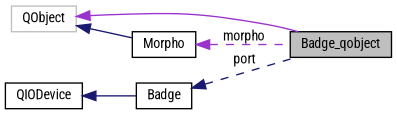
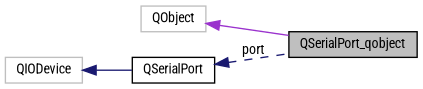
(164, 45) -> none
(341, 45) -> (353, 45)
(44, 96) -> (44, 70)
(164, 96) -> (173, 70)
